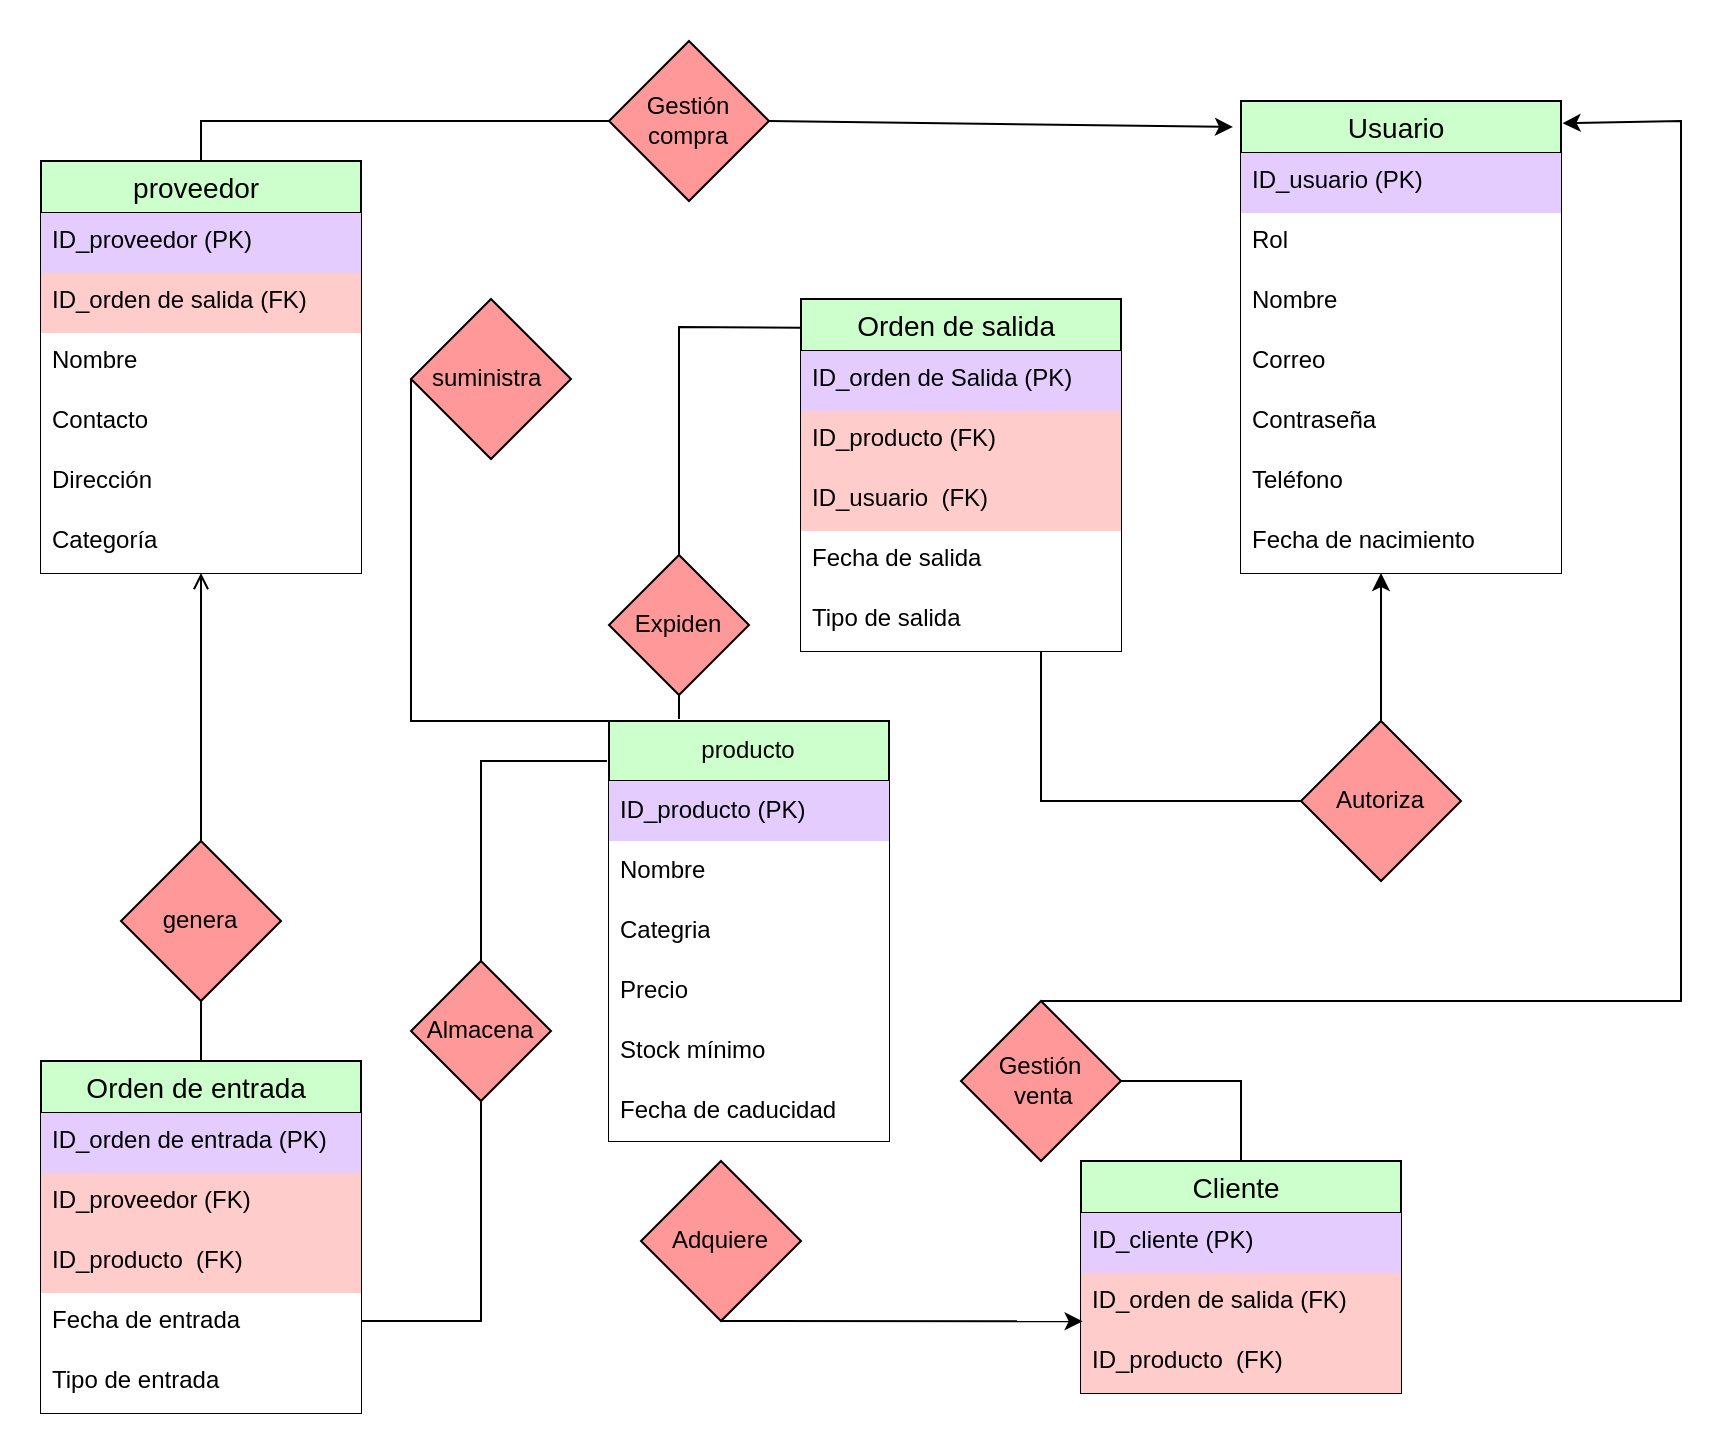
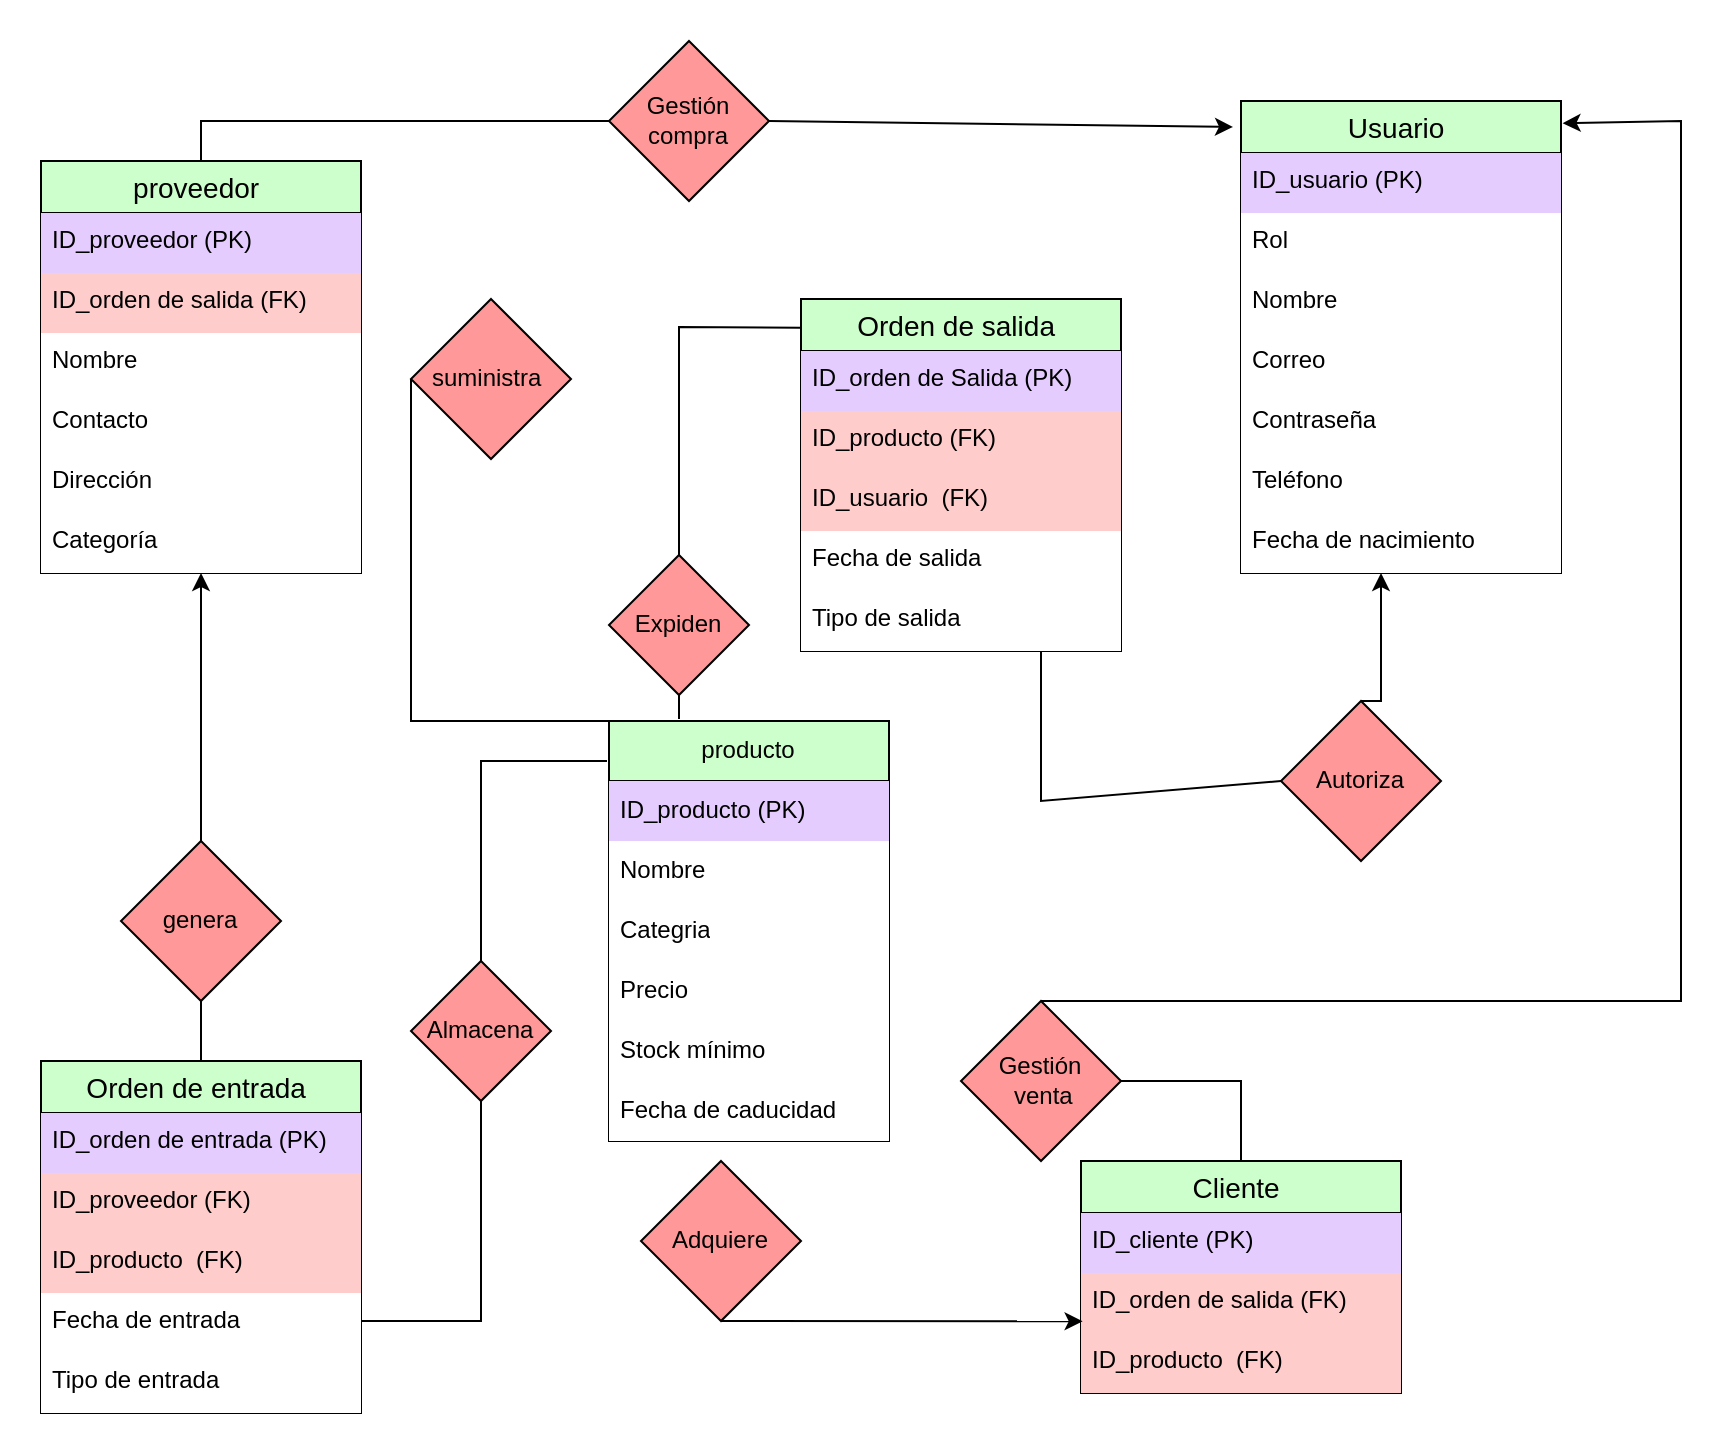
(201, 584) -> (201, 588)
(1381, 801) -> (1361, 781)
